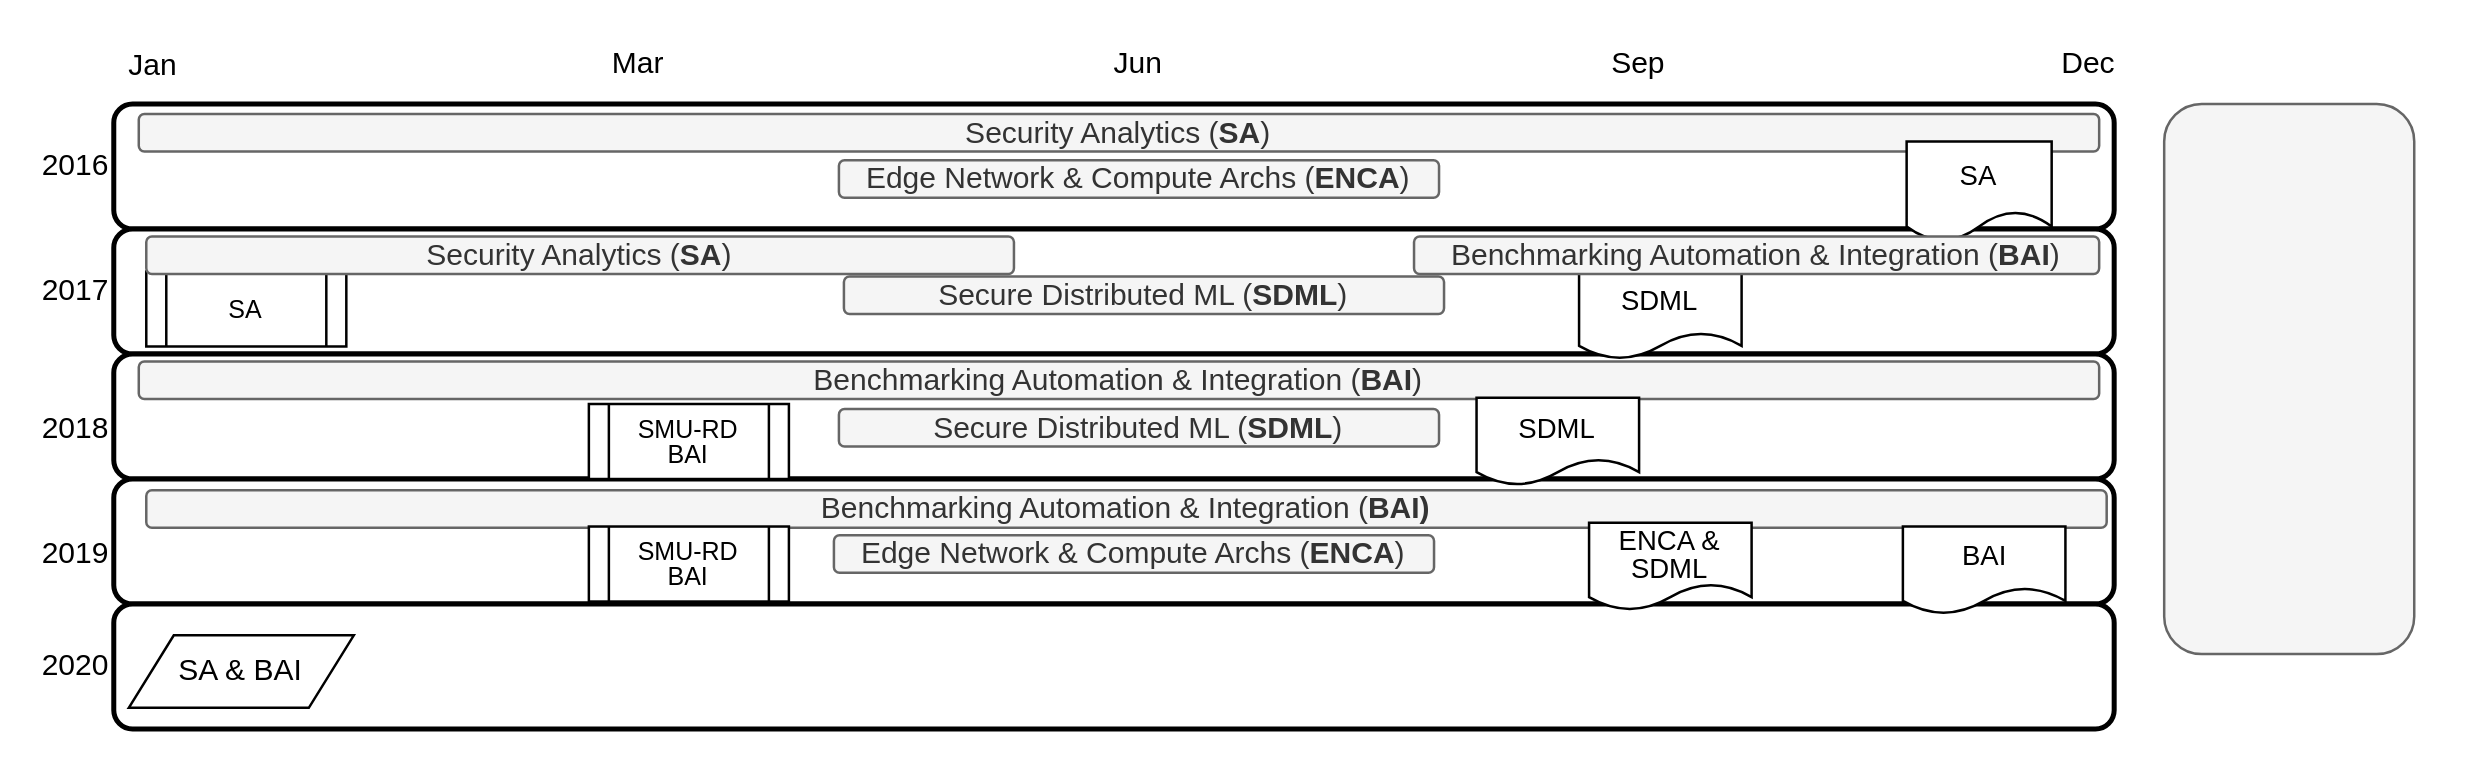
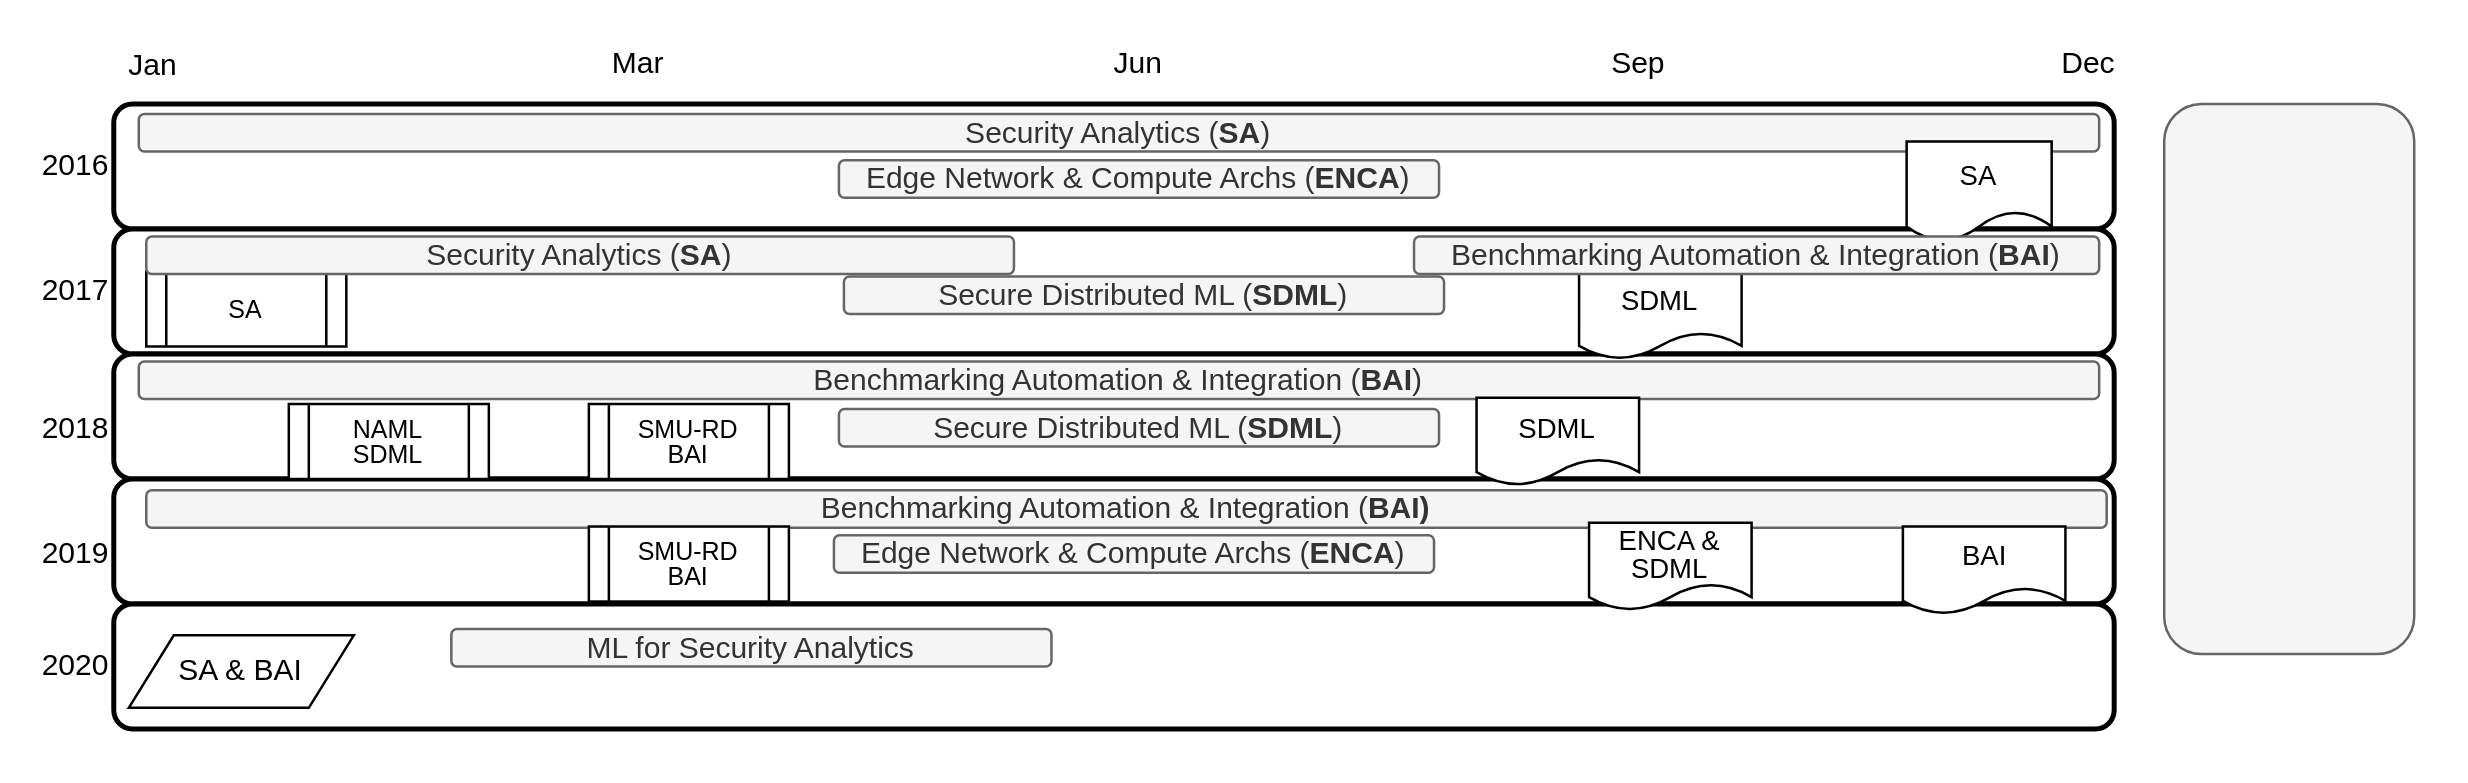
none -> (389, 441)
none -> (751, 648)
